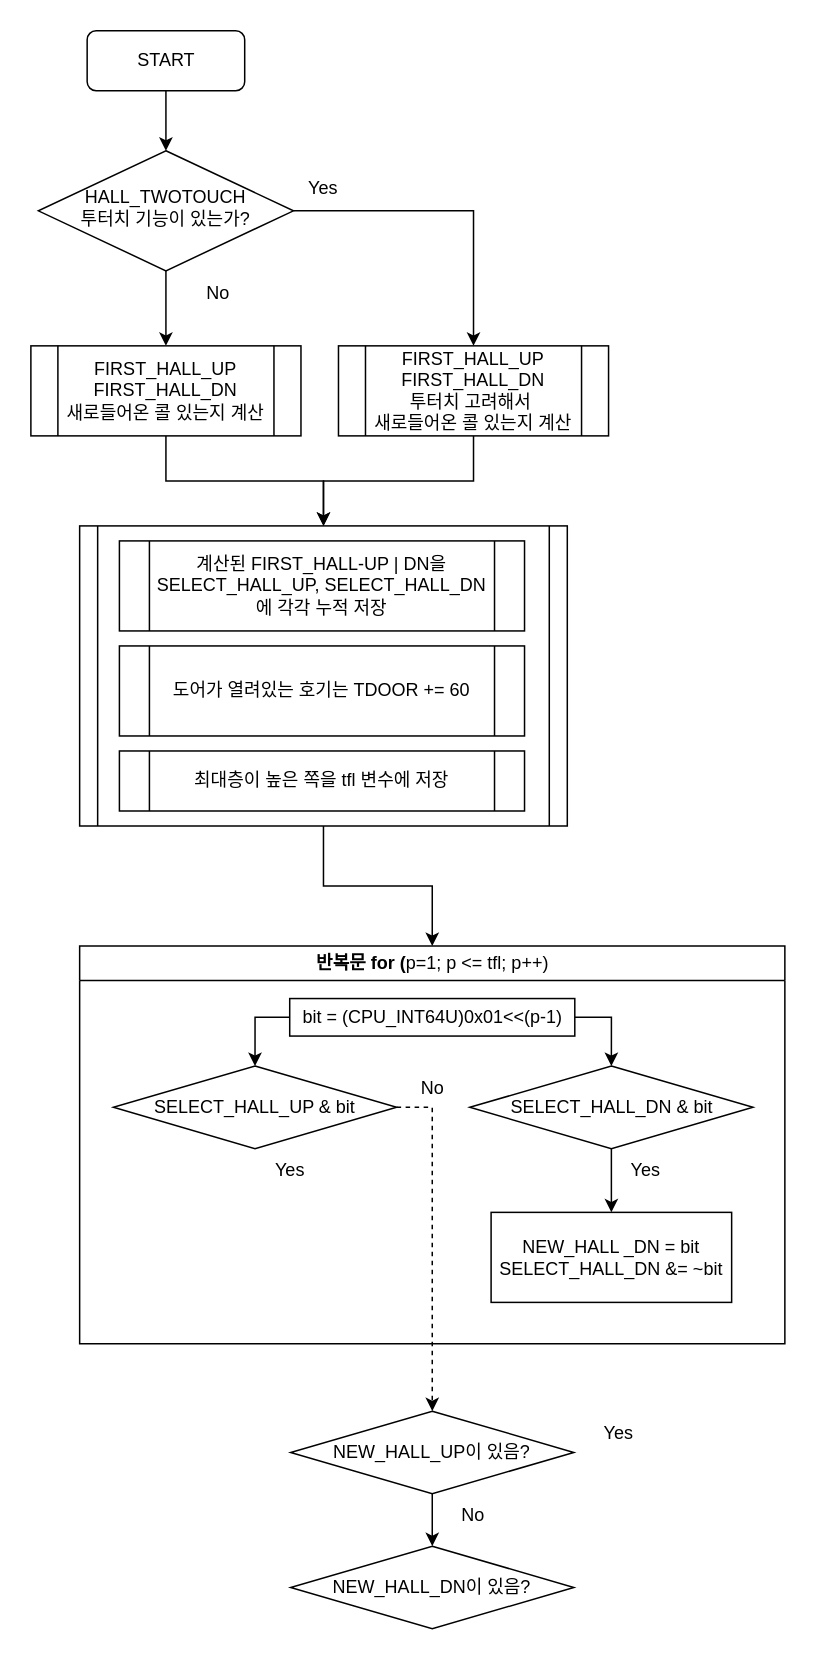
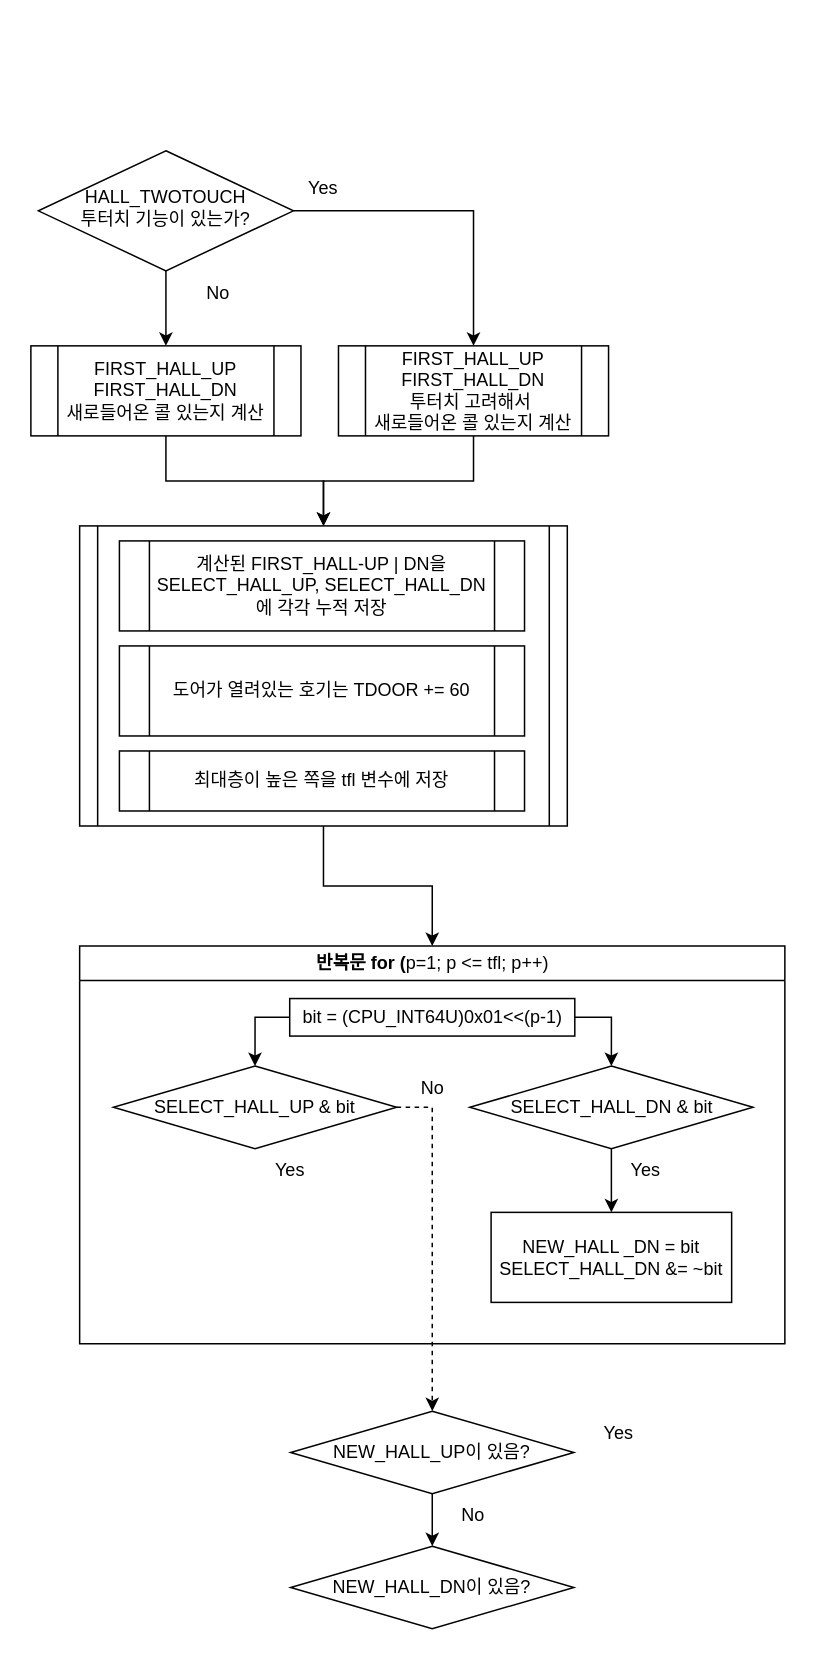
(166, 61) -> none
(166, 116) -> none
